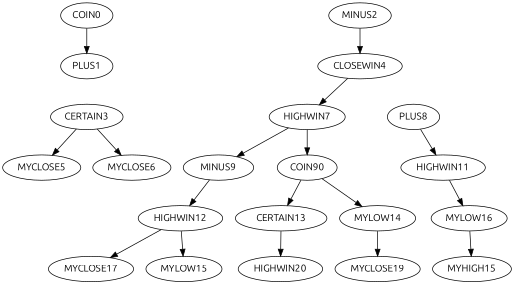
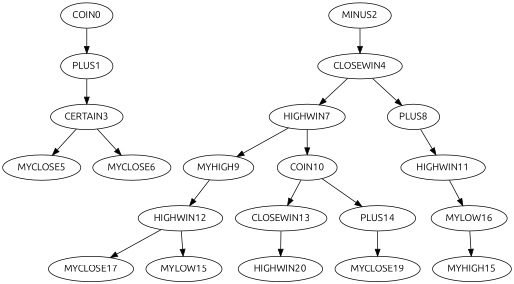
none -> (87, 88)
none -> (385, 90)
(218, 168) -> (218, 168)
(307, 168) -> (307, 168)
(281, 218) -> (281, 218)
(378, 218) -> (378, 218)
